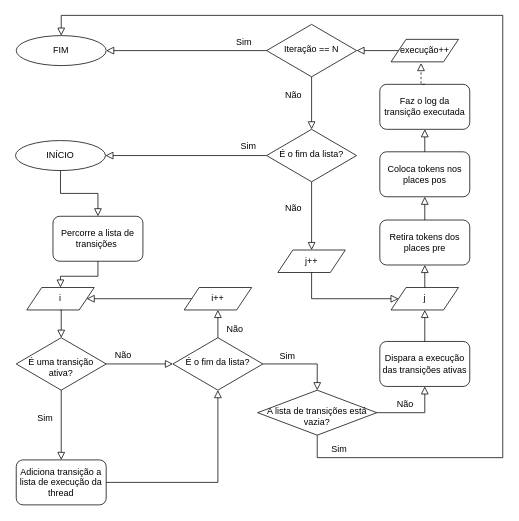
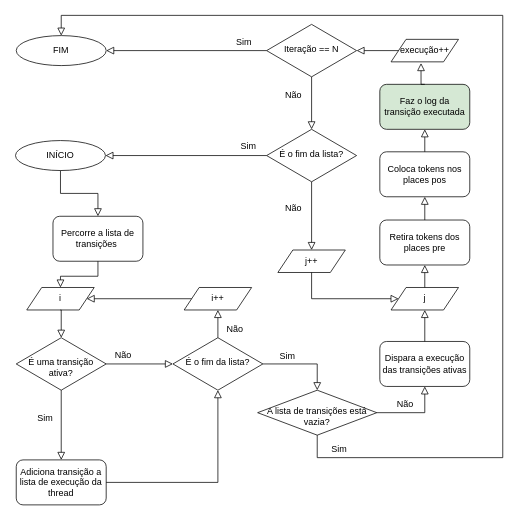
(421, 78) -> (421, 78)
(425, 107) -> (425, 107)
